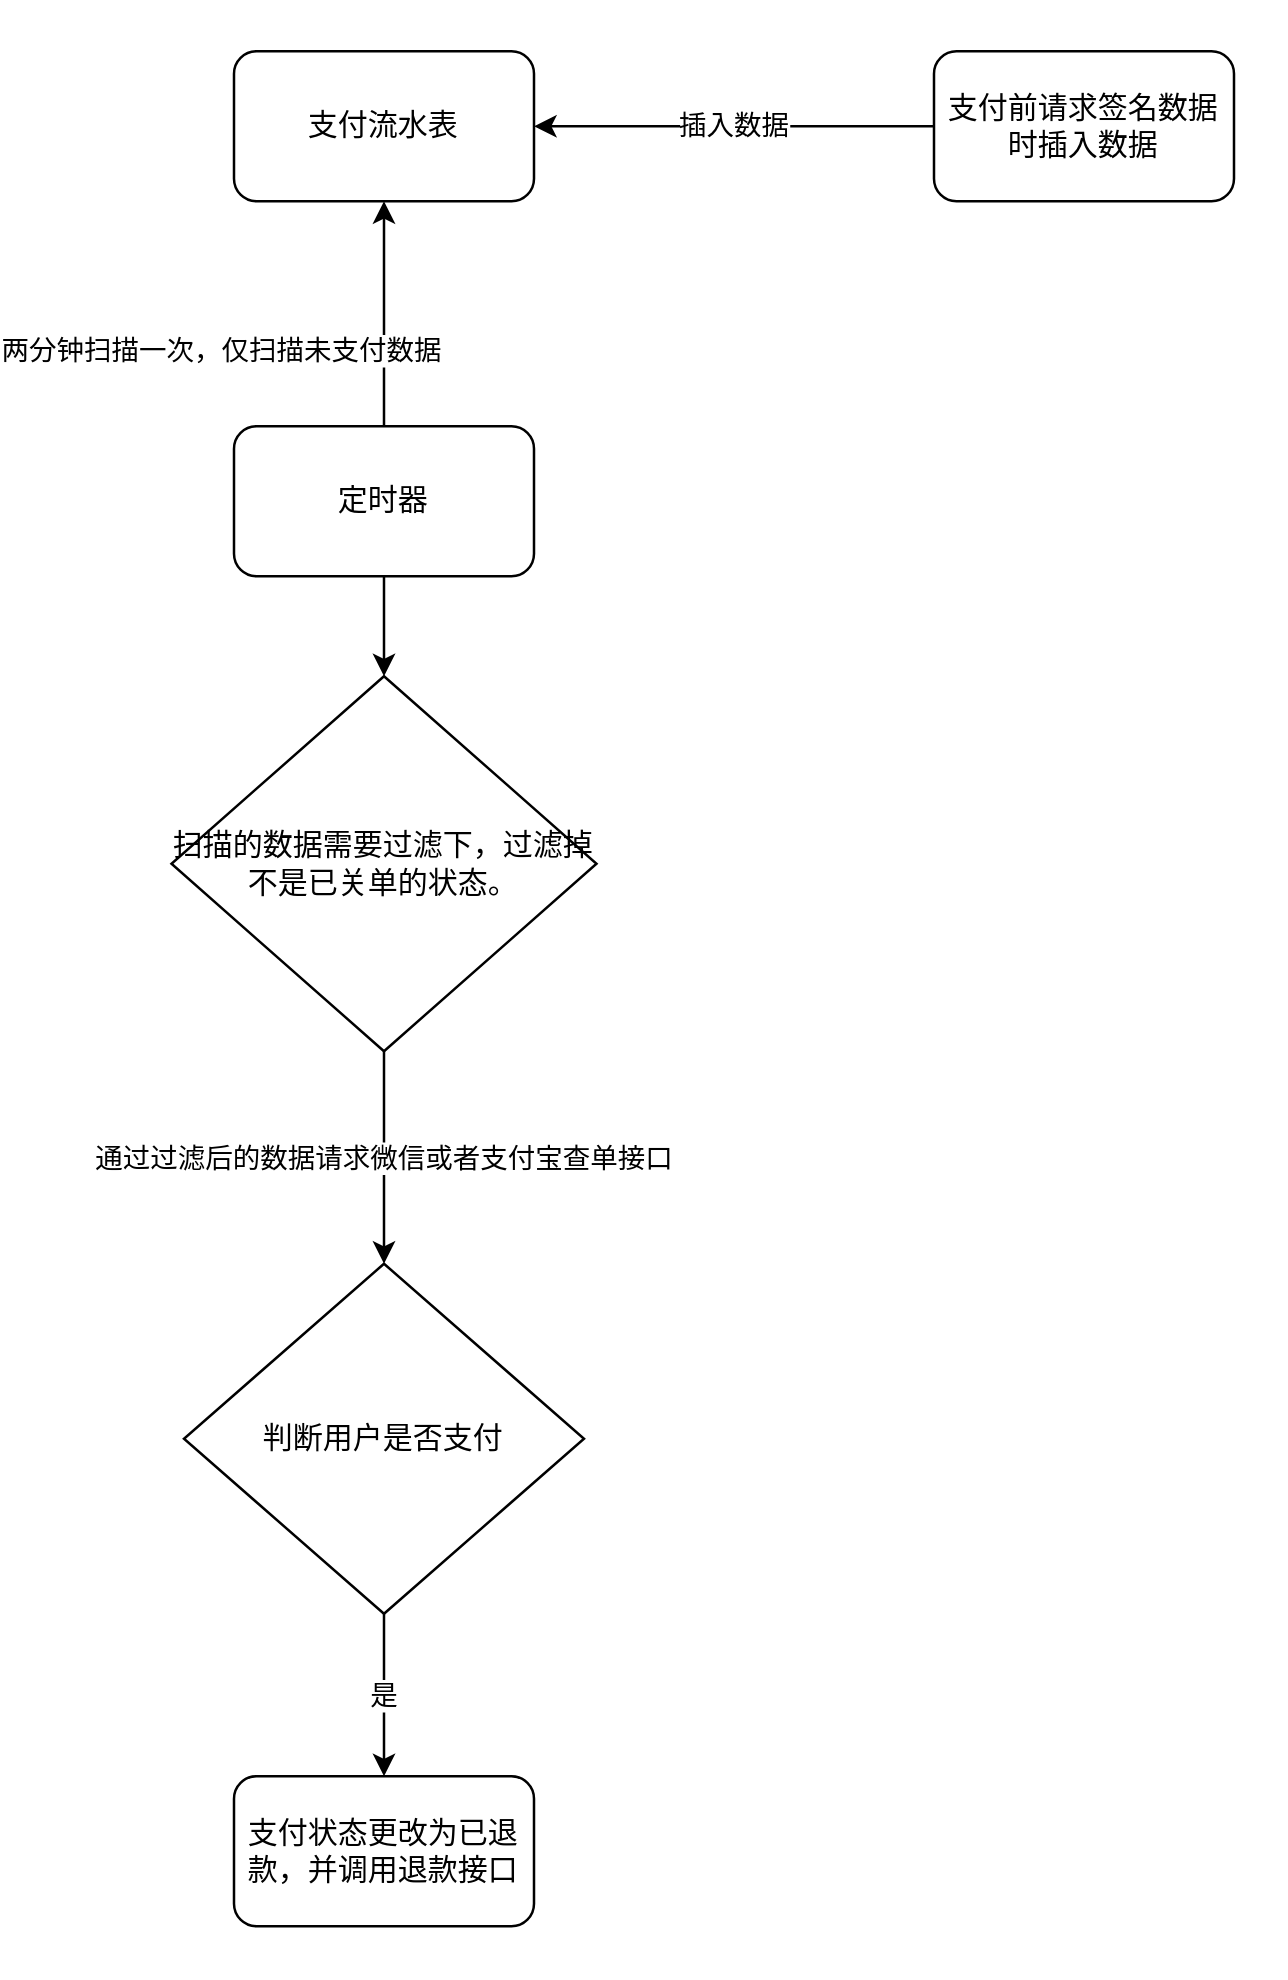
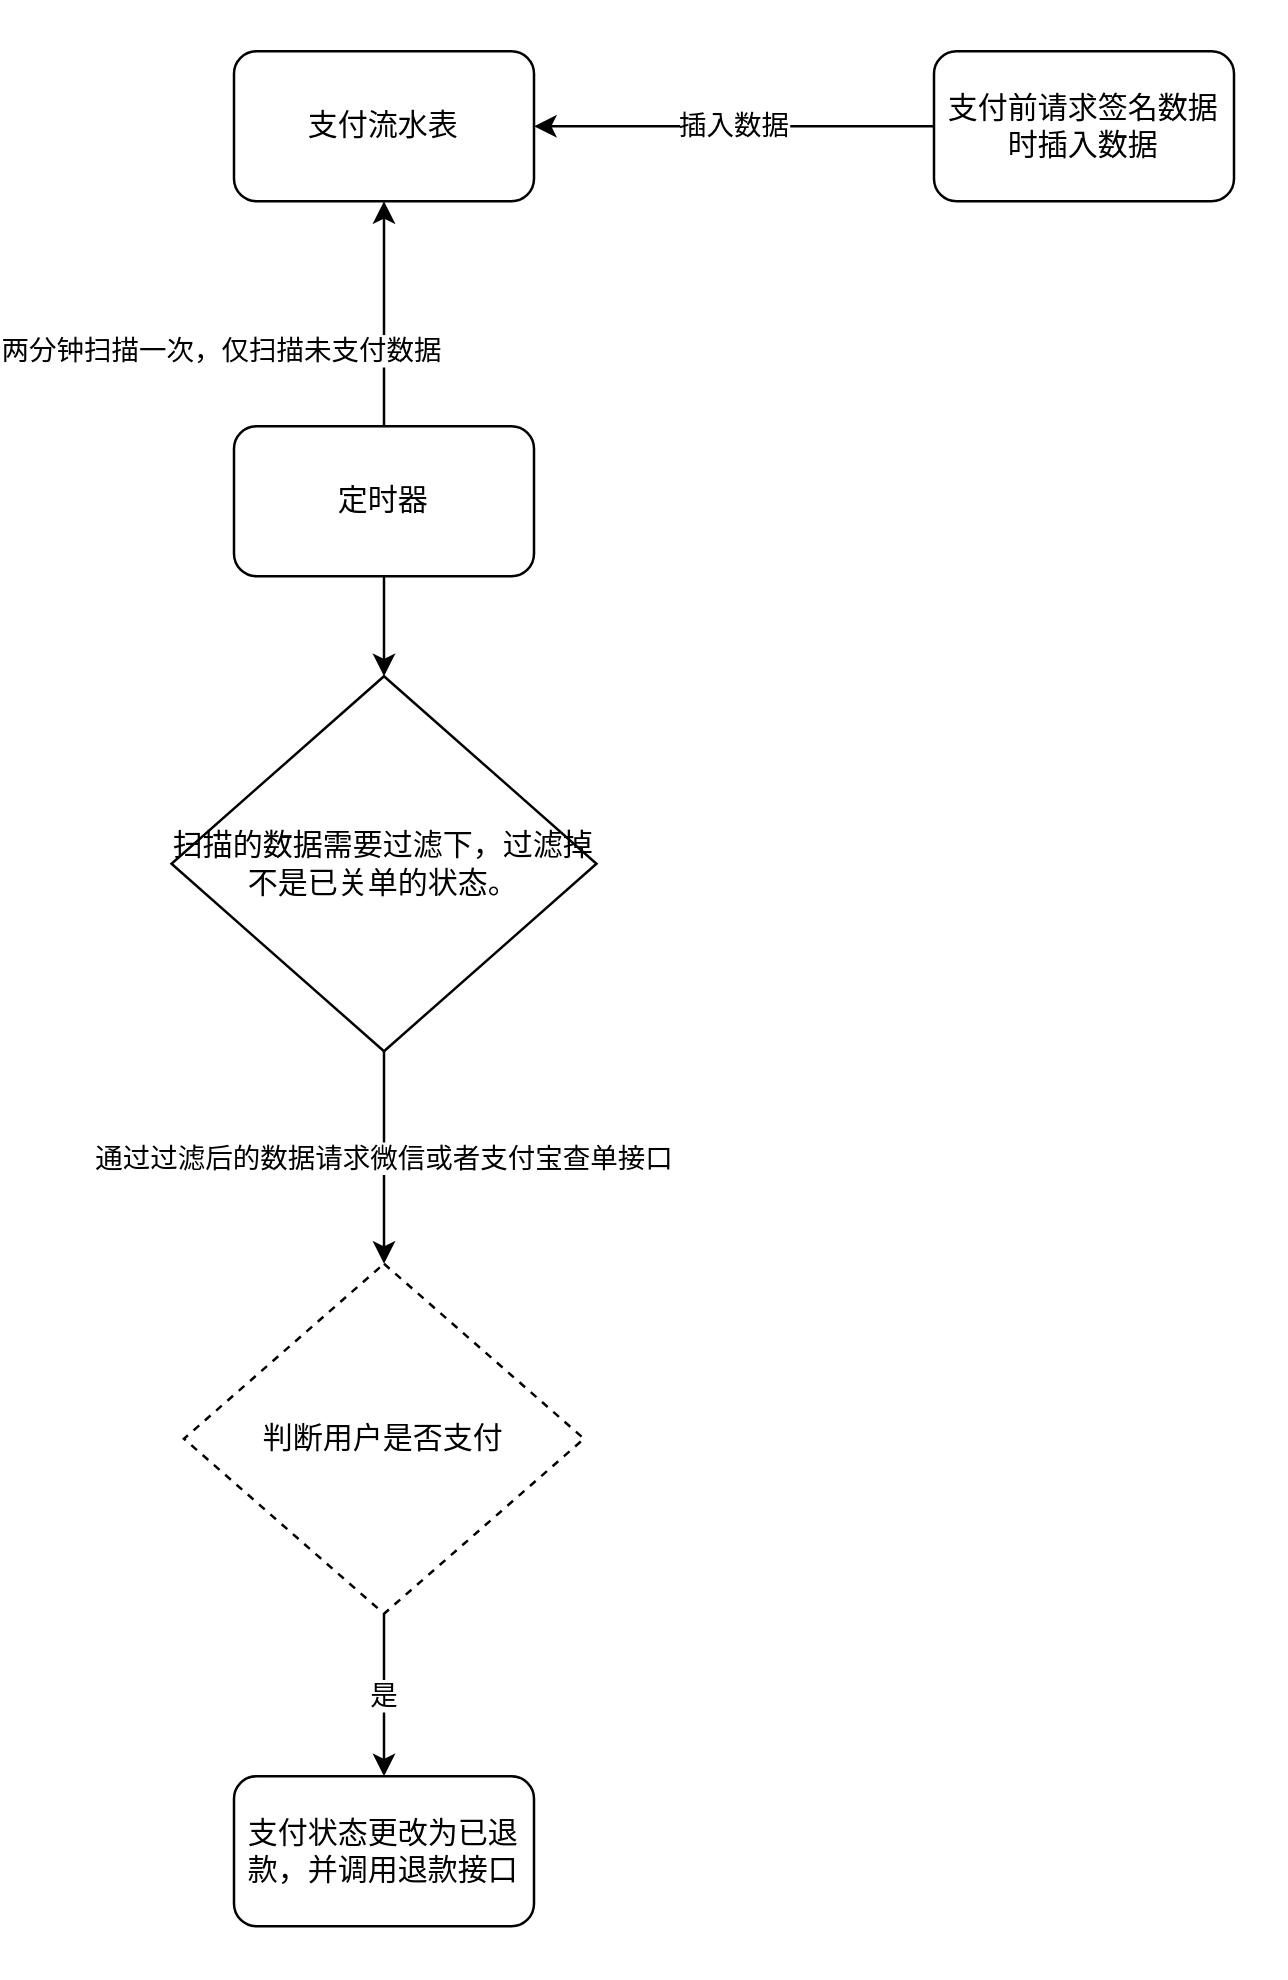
(384, 1439) -> (384, 1439)
